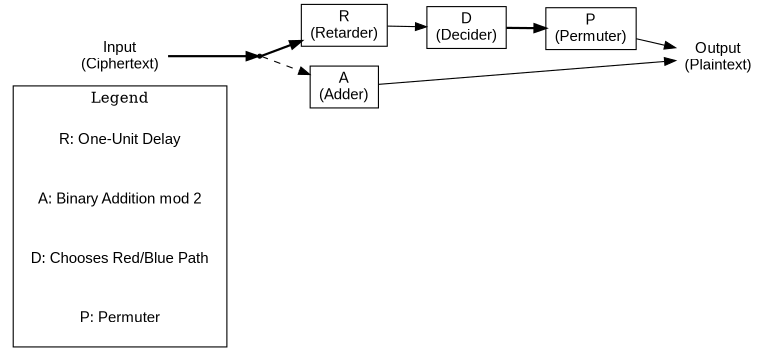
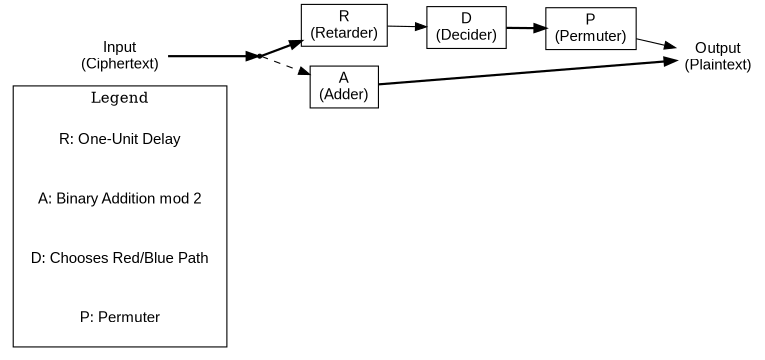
(521, 73) -> (521, 73)
